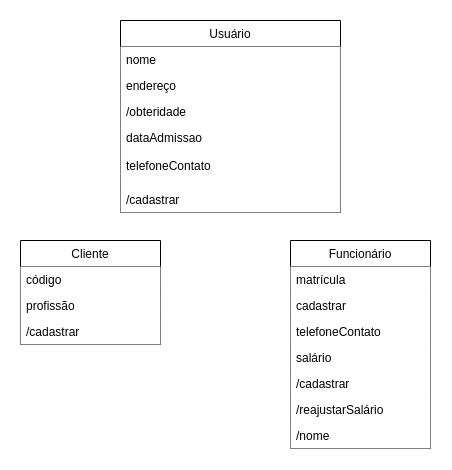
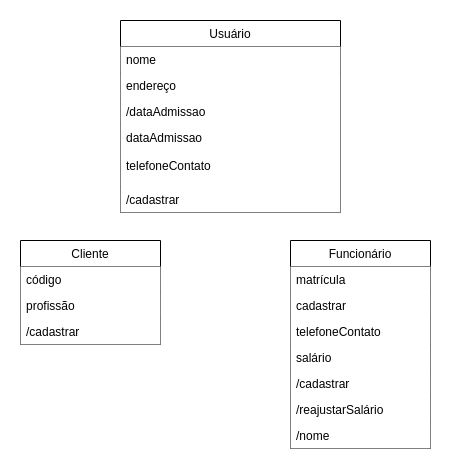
(161, 112) -> (168, 112)
